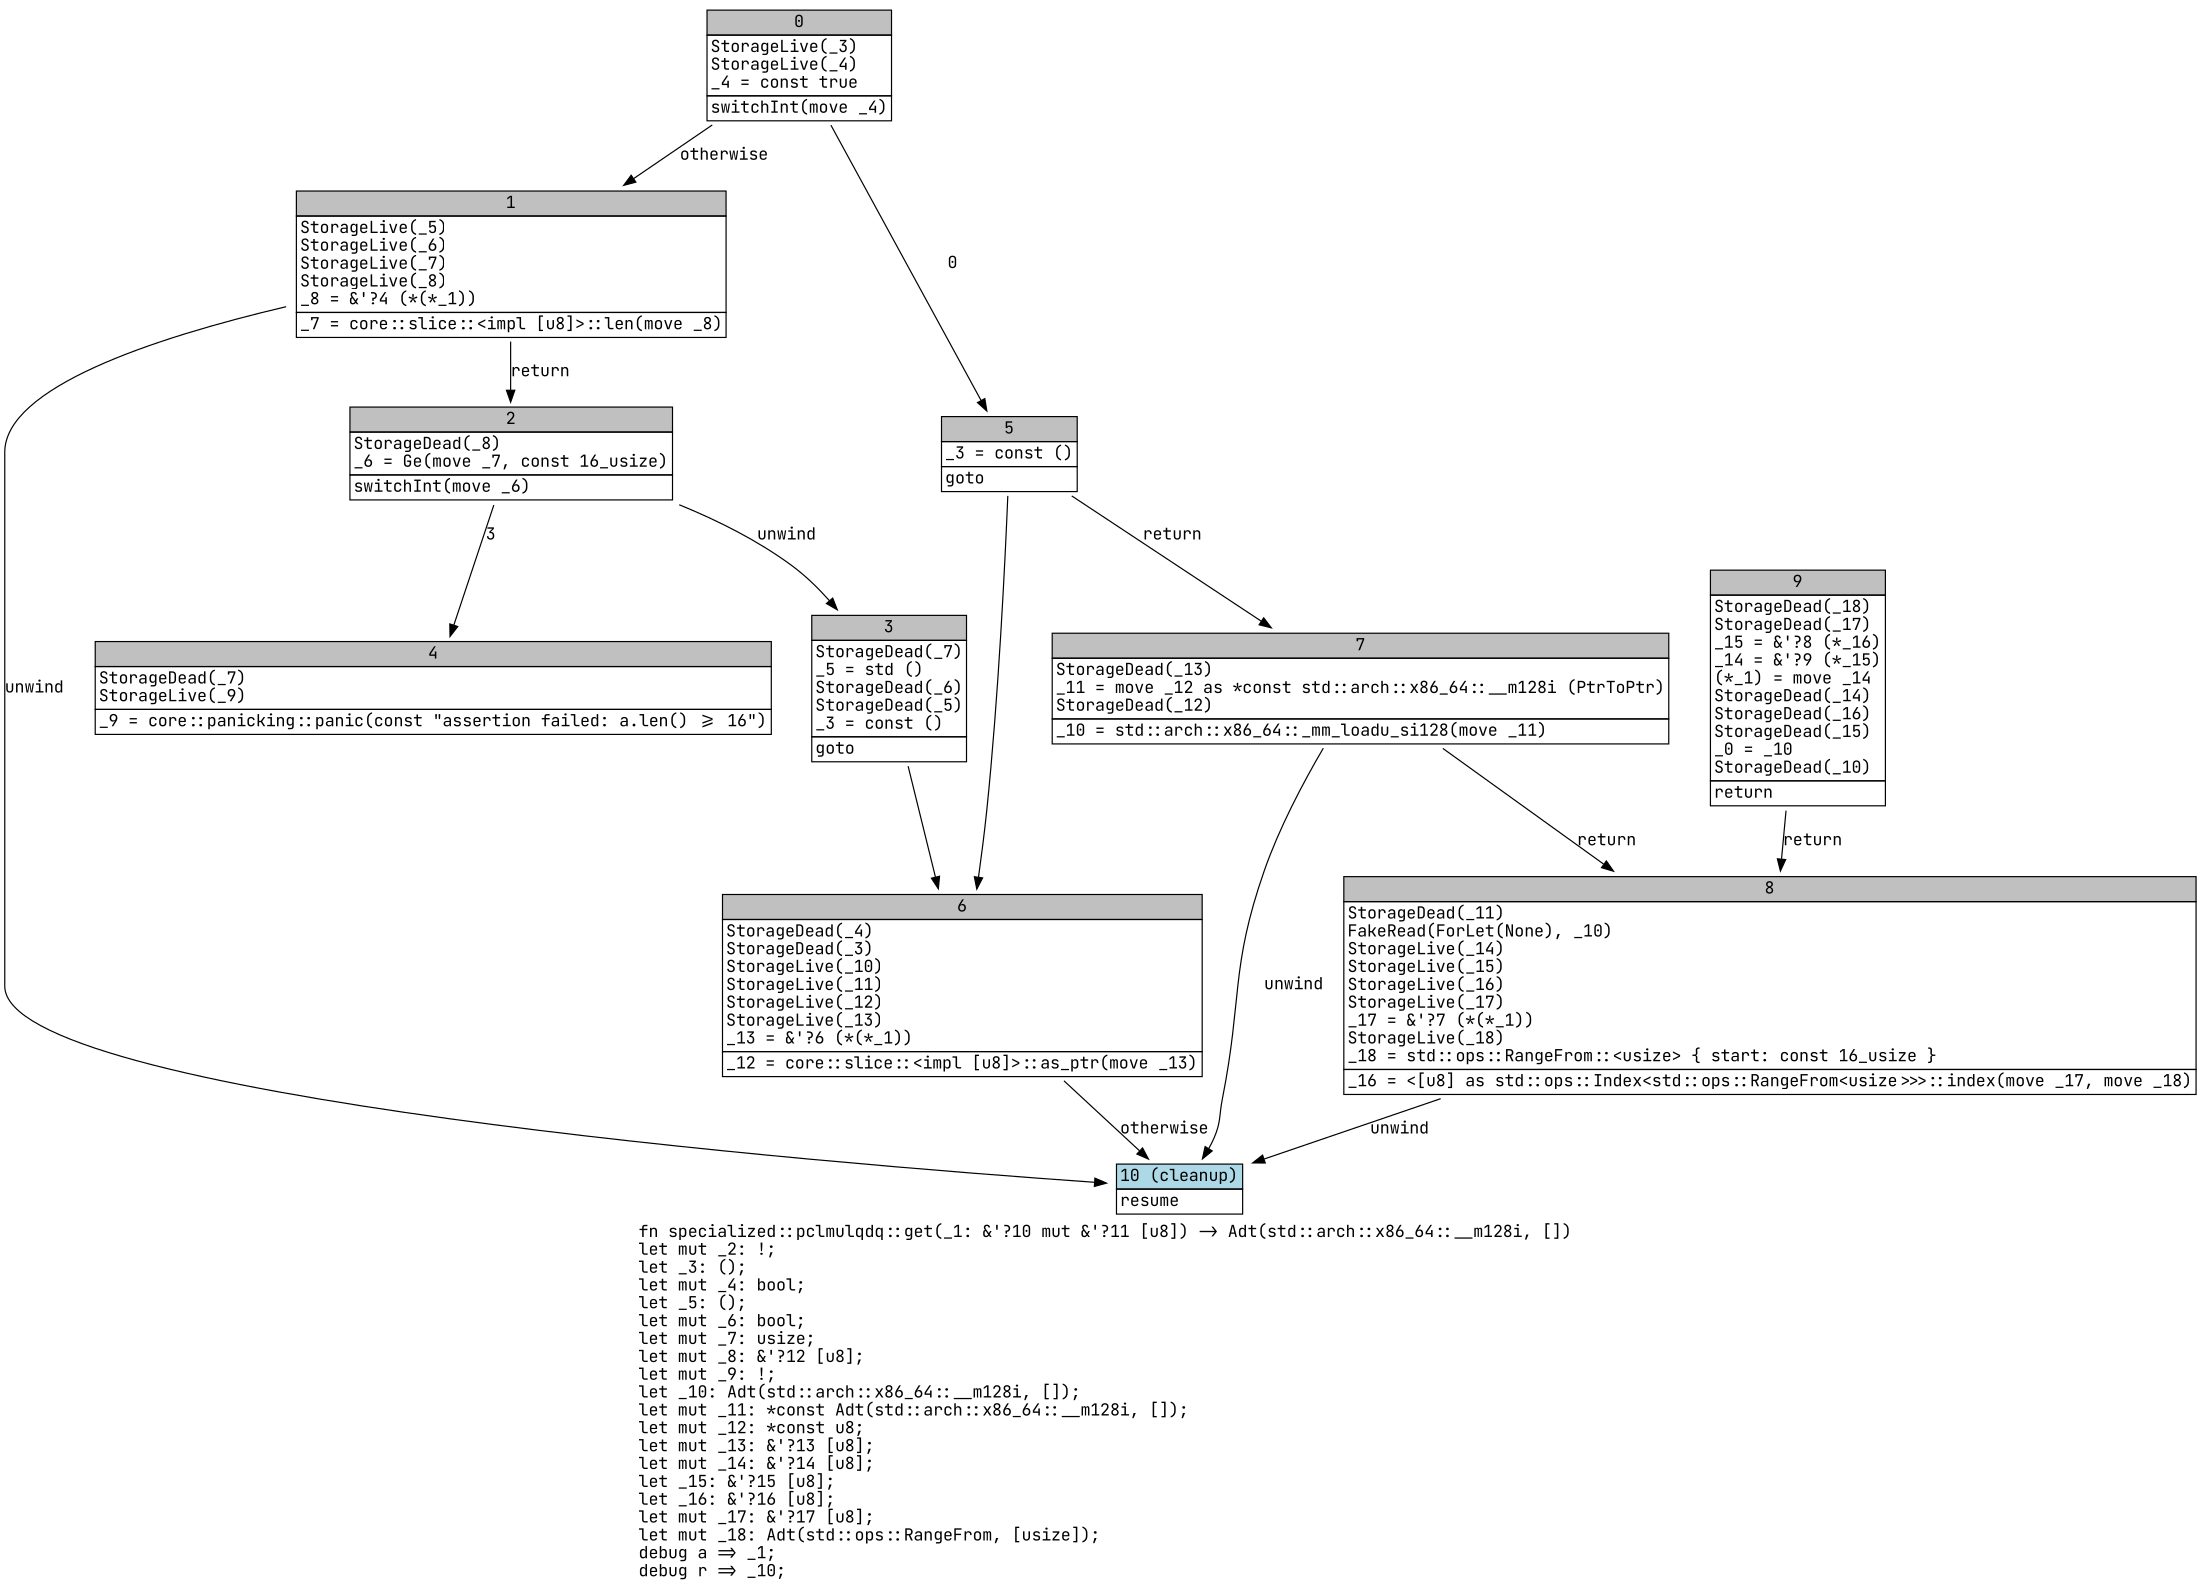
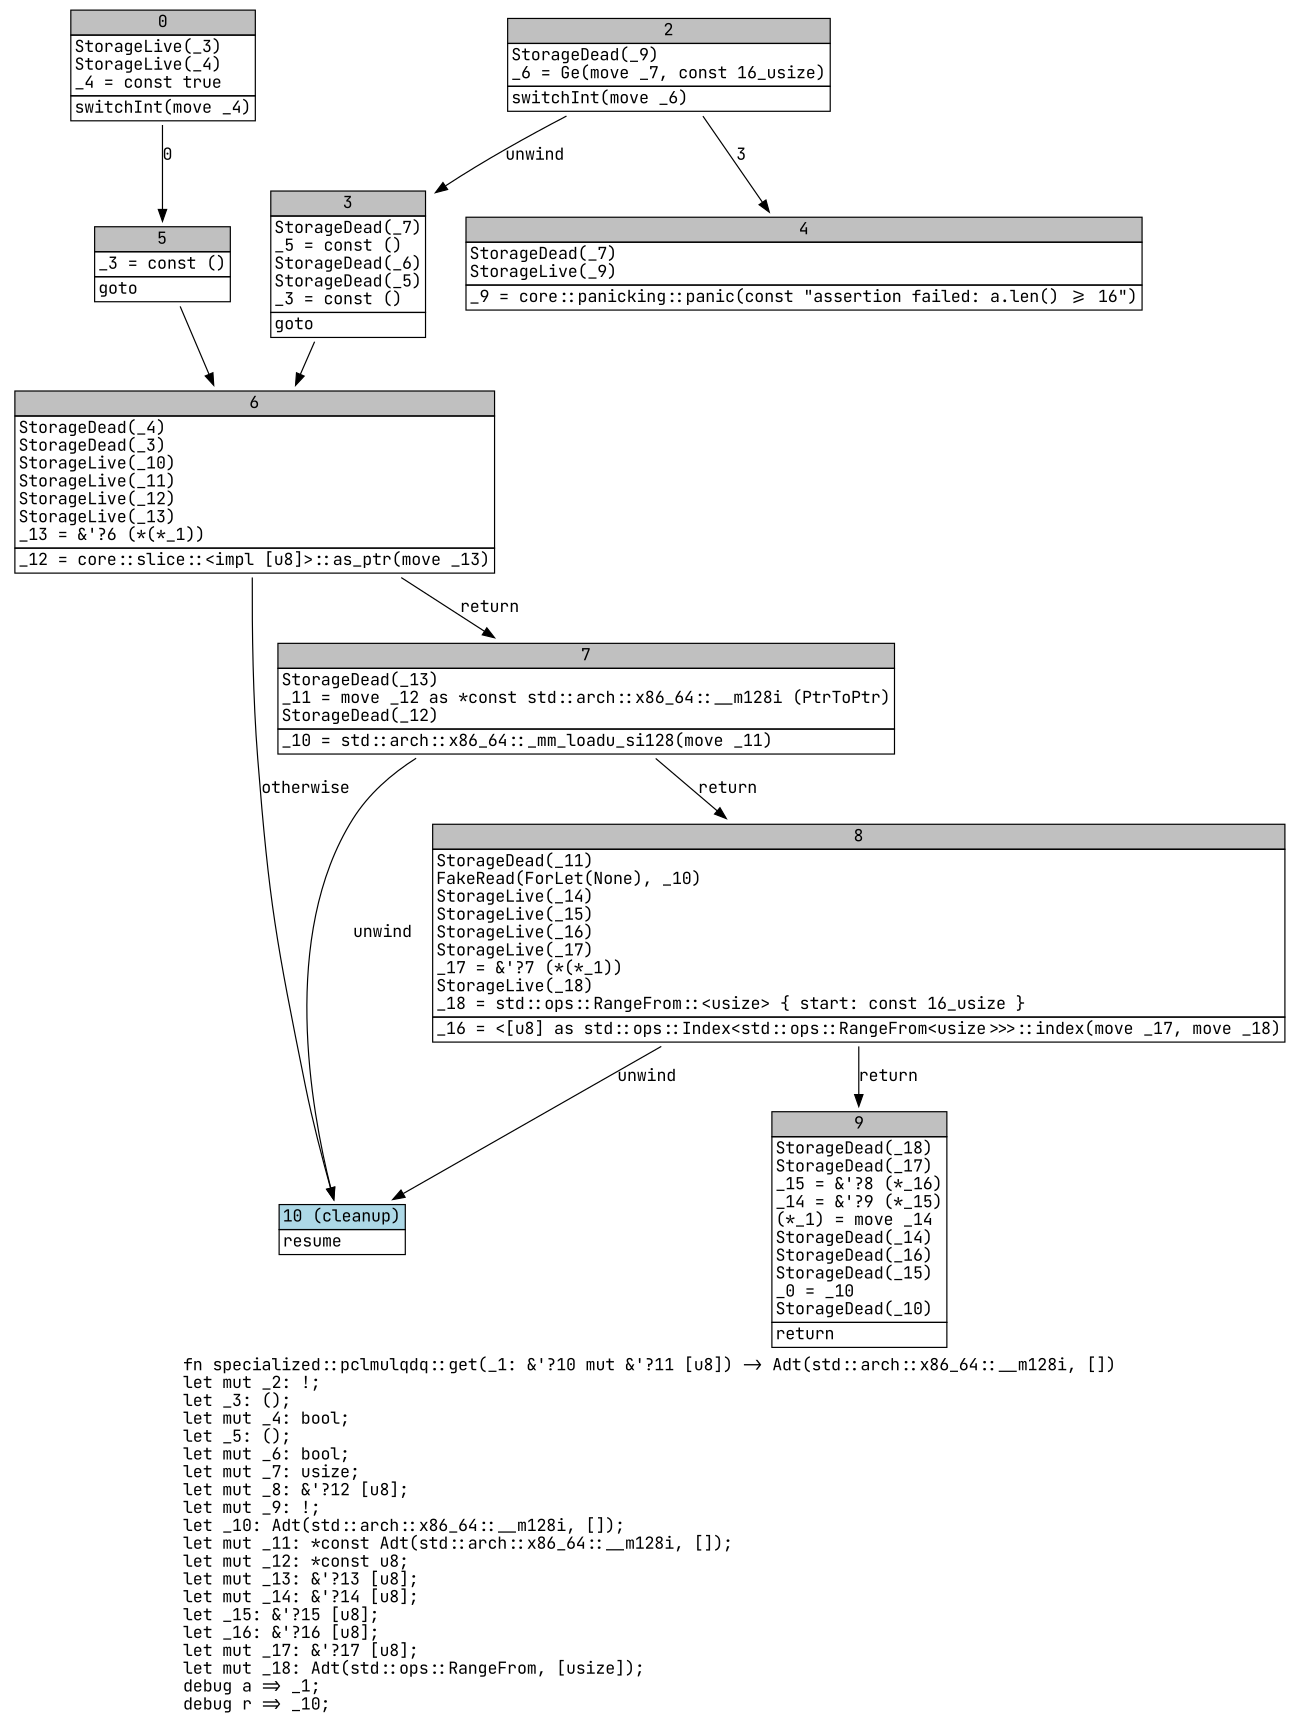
(511, 264) -> none
(427, 444) -> (585, 55)
(1167, 559) -> (443, 604)
(869, 670) -> (339, 246)
(1784, 835) -> (859, 1070)
